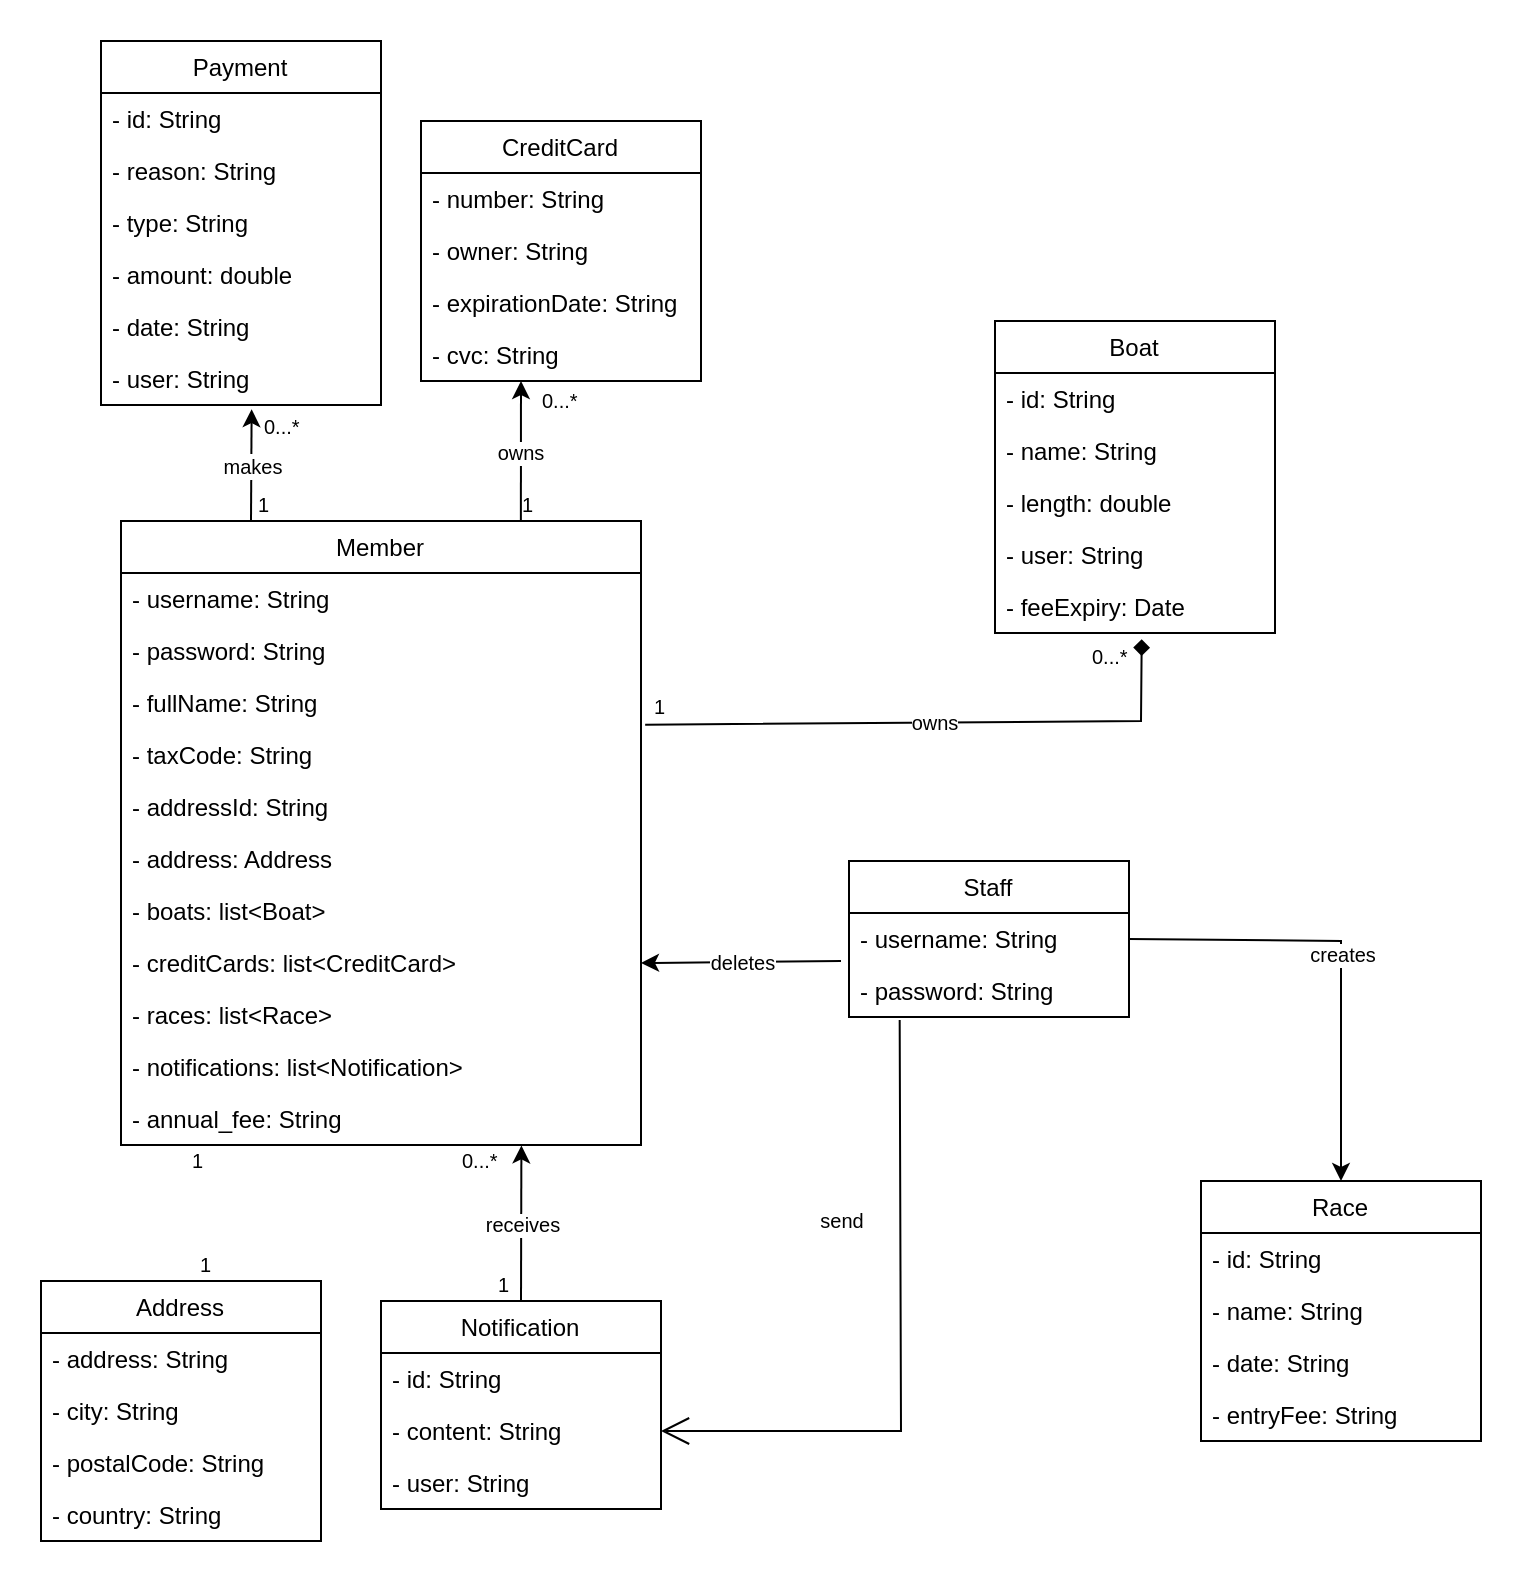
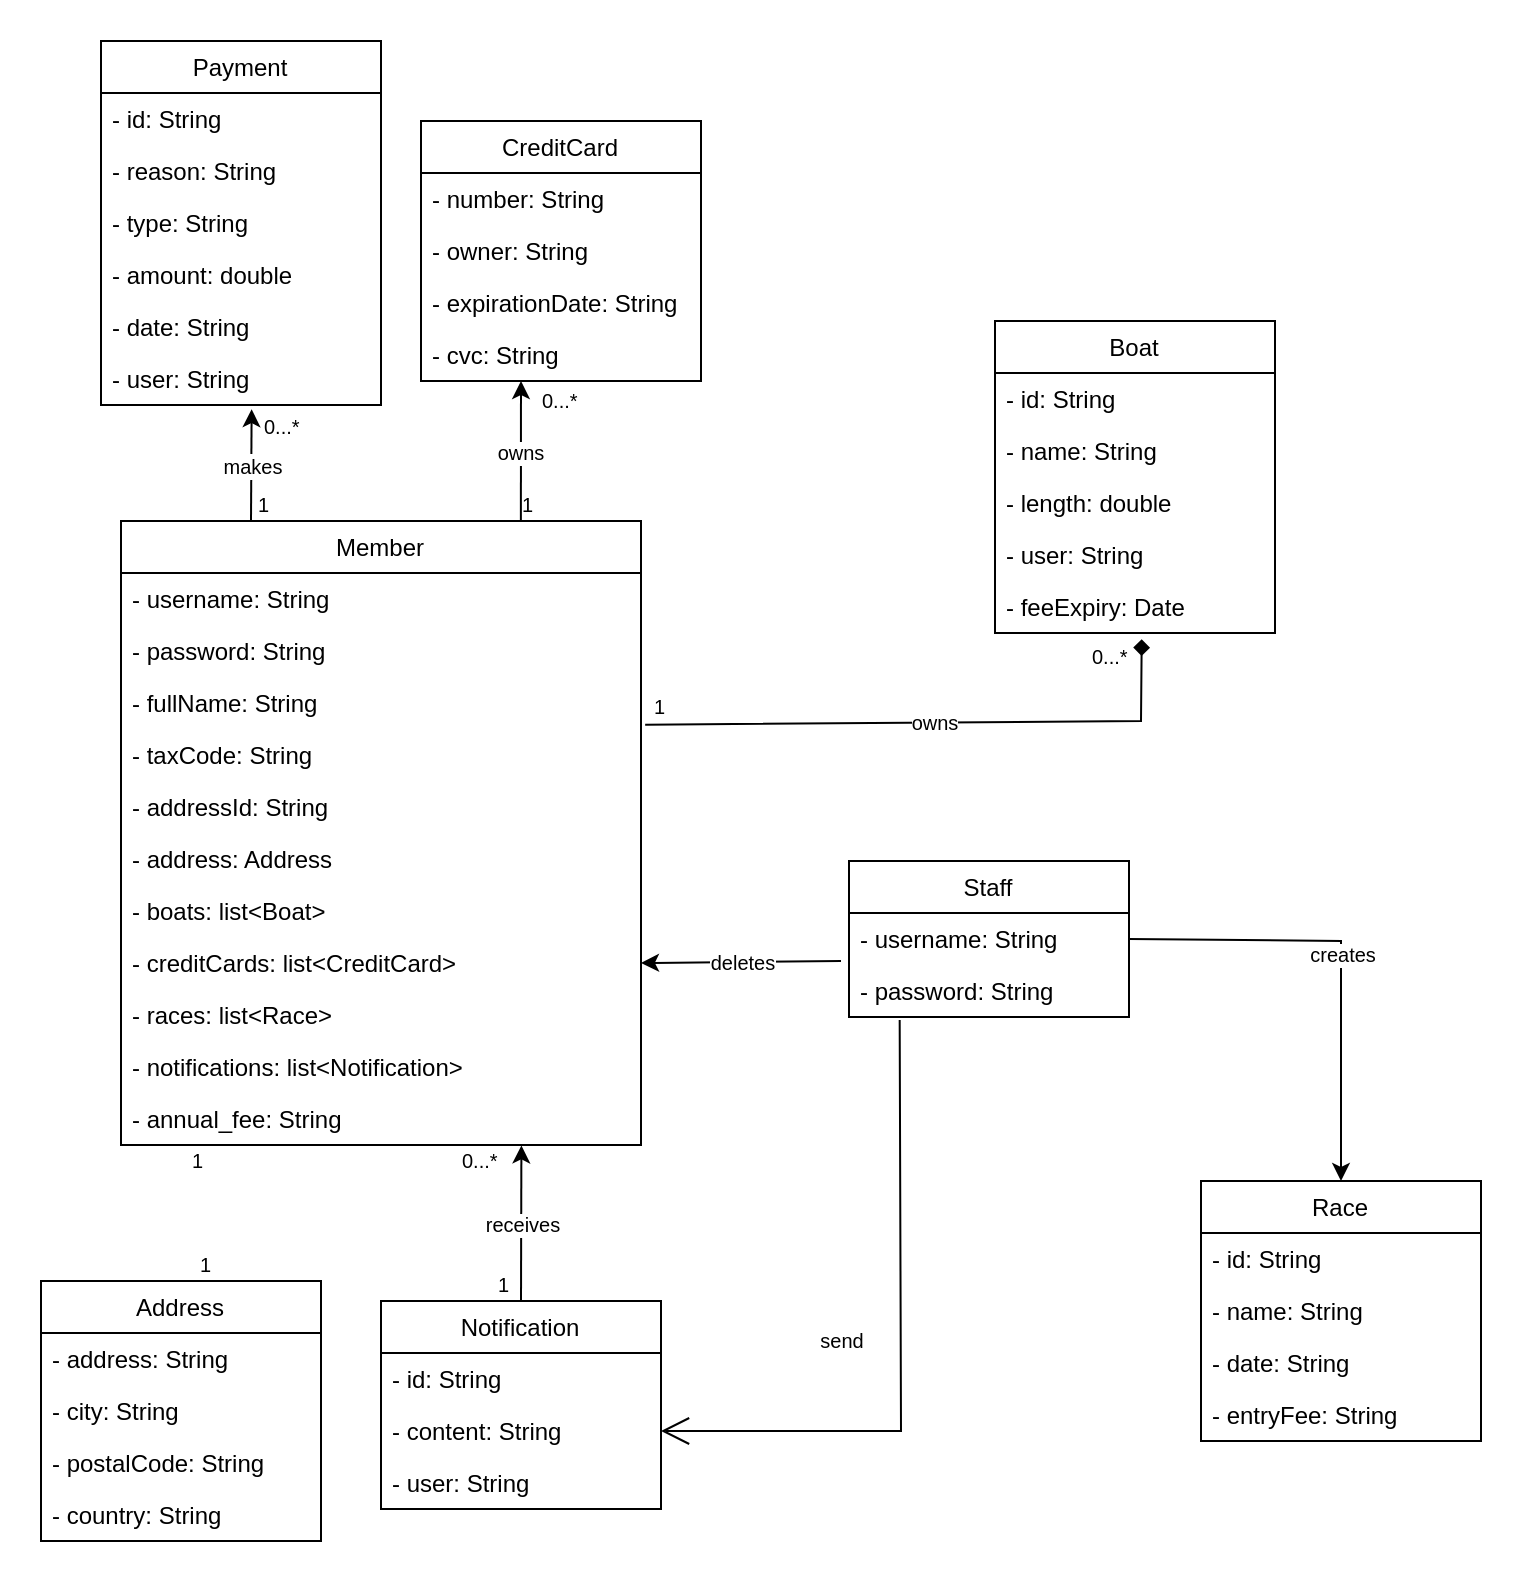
(843, 1221) -> (843, 1341)
